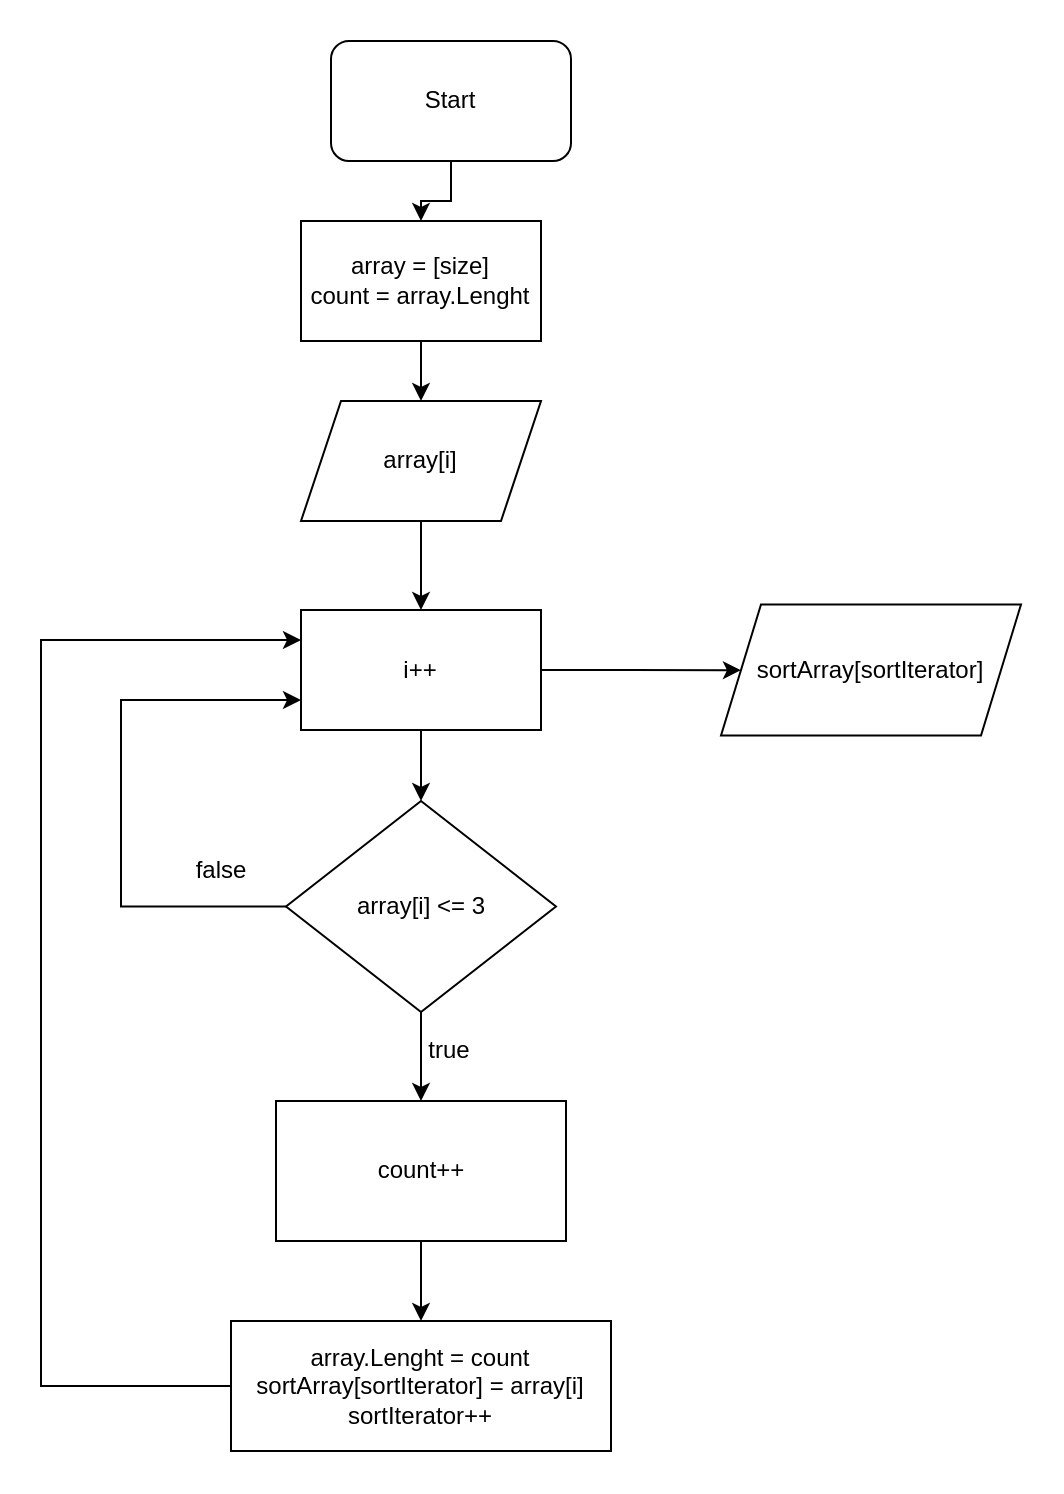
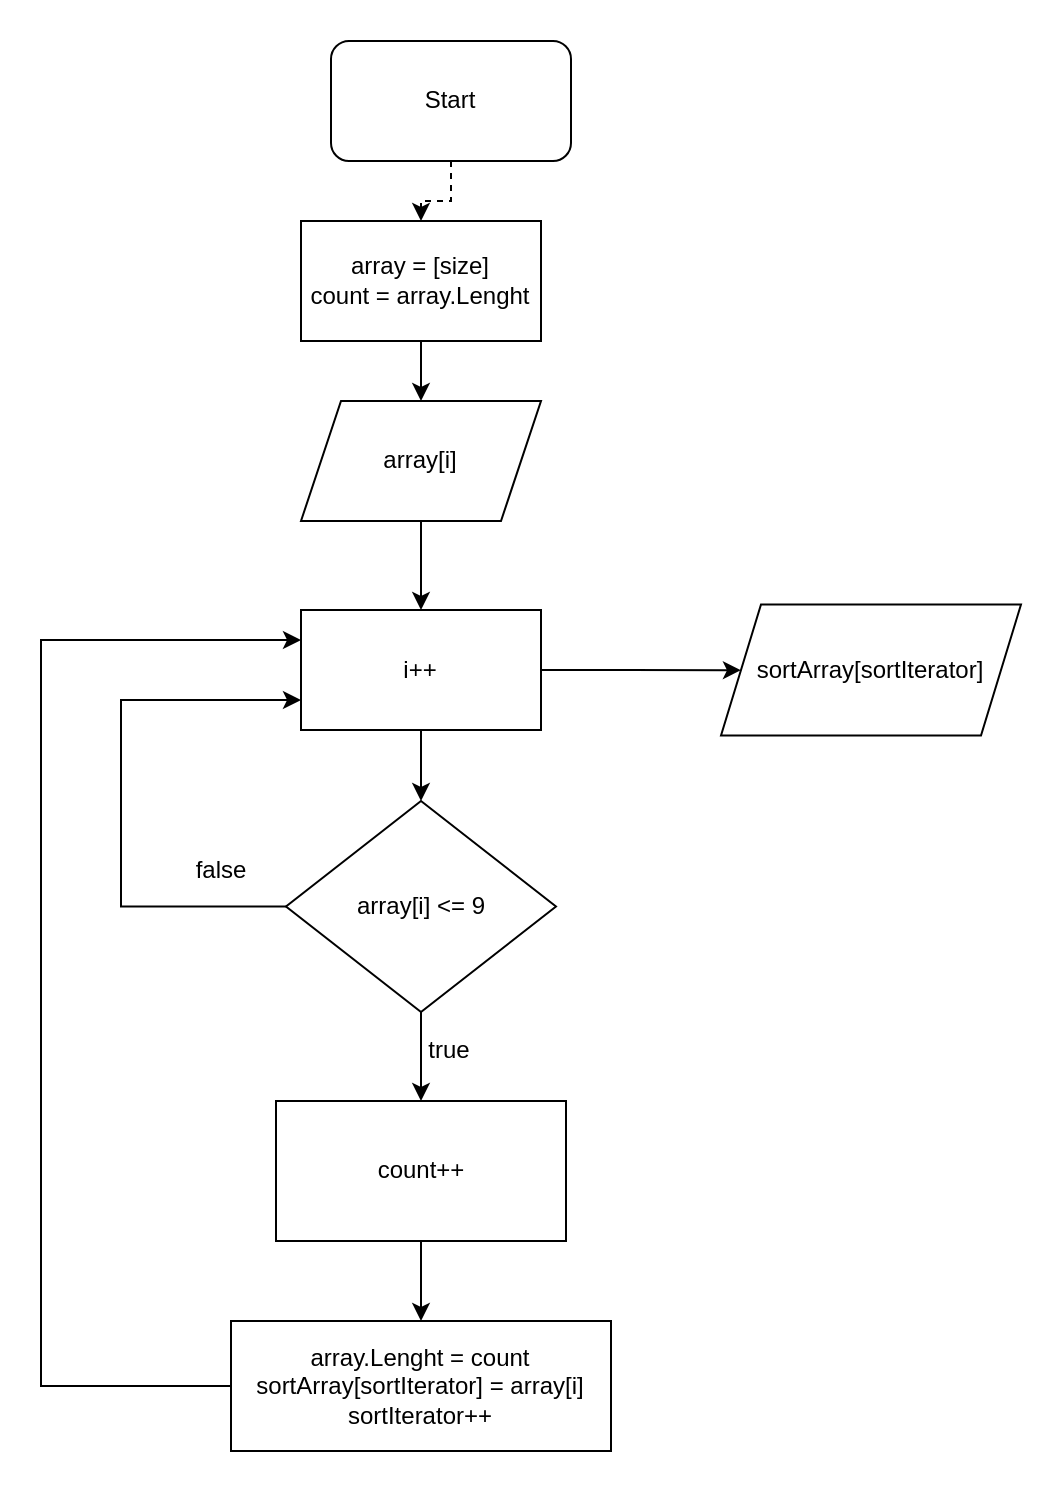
(451, 198) -> (451, 198)
(422, 907) -> (422, 907)
